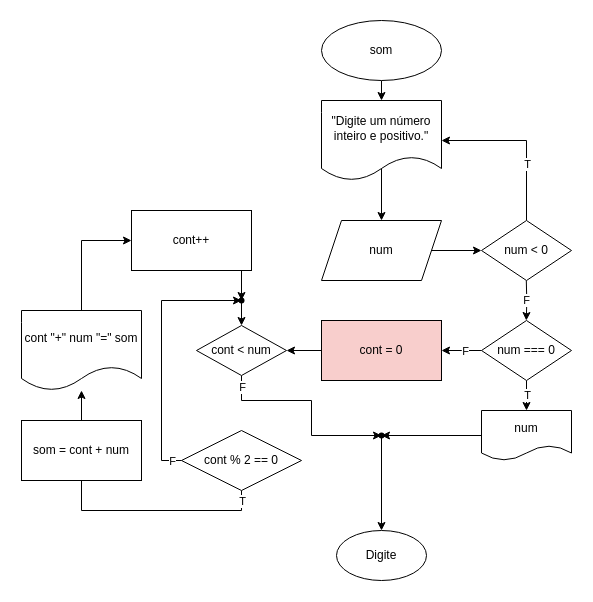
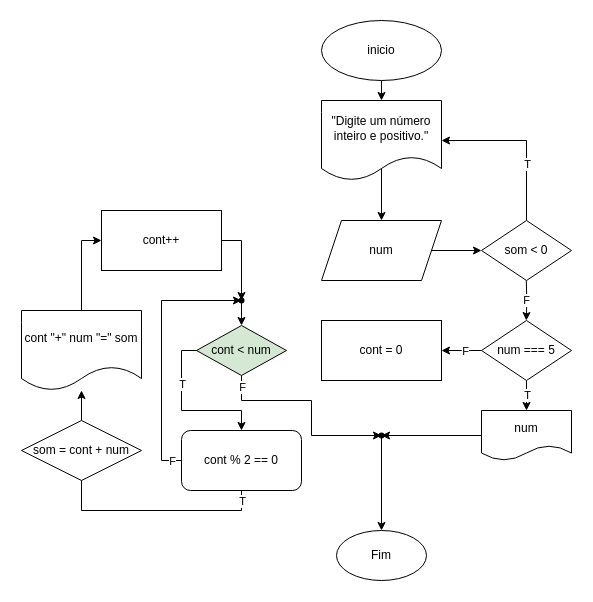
(382, 51) -> (382, 51)
(192, 241) -> (162, 241)
(527, 251) -> (527, 251)
(242, 351) -> (242, 351)
(303, 351) -> none
(382, 351) -> (382, 351)
(527, 351) -> (527, 351)
none -> (182, 410)
(81, 451) -> (81, 451)
(242, 461) -> (242, 461)
(382, 556) -> (382, 556)
